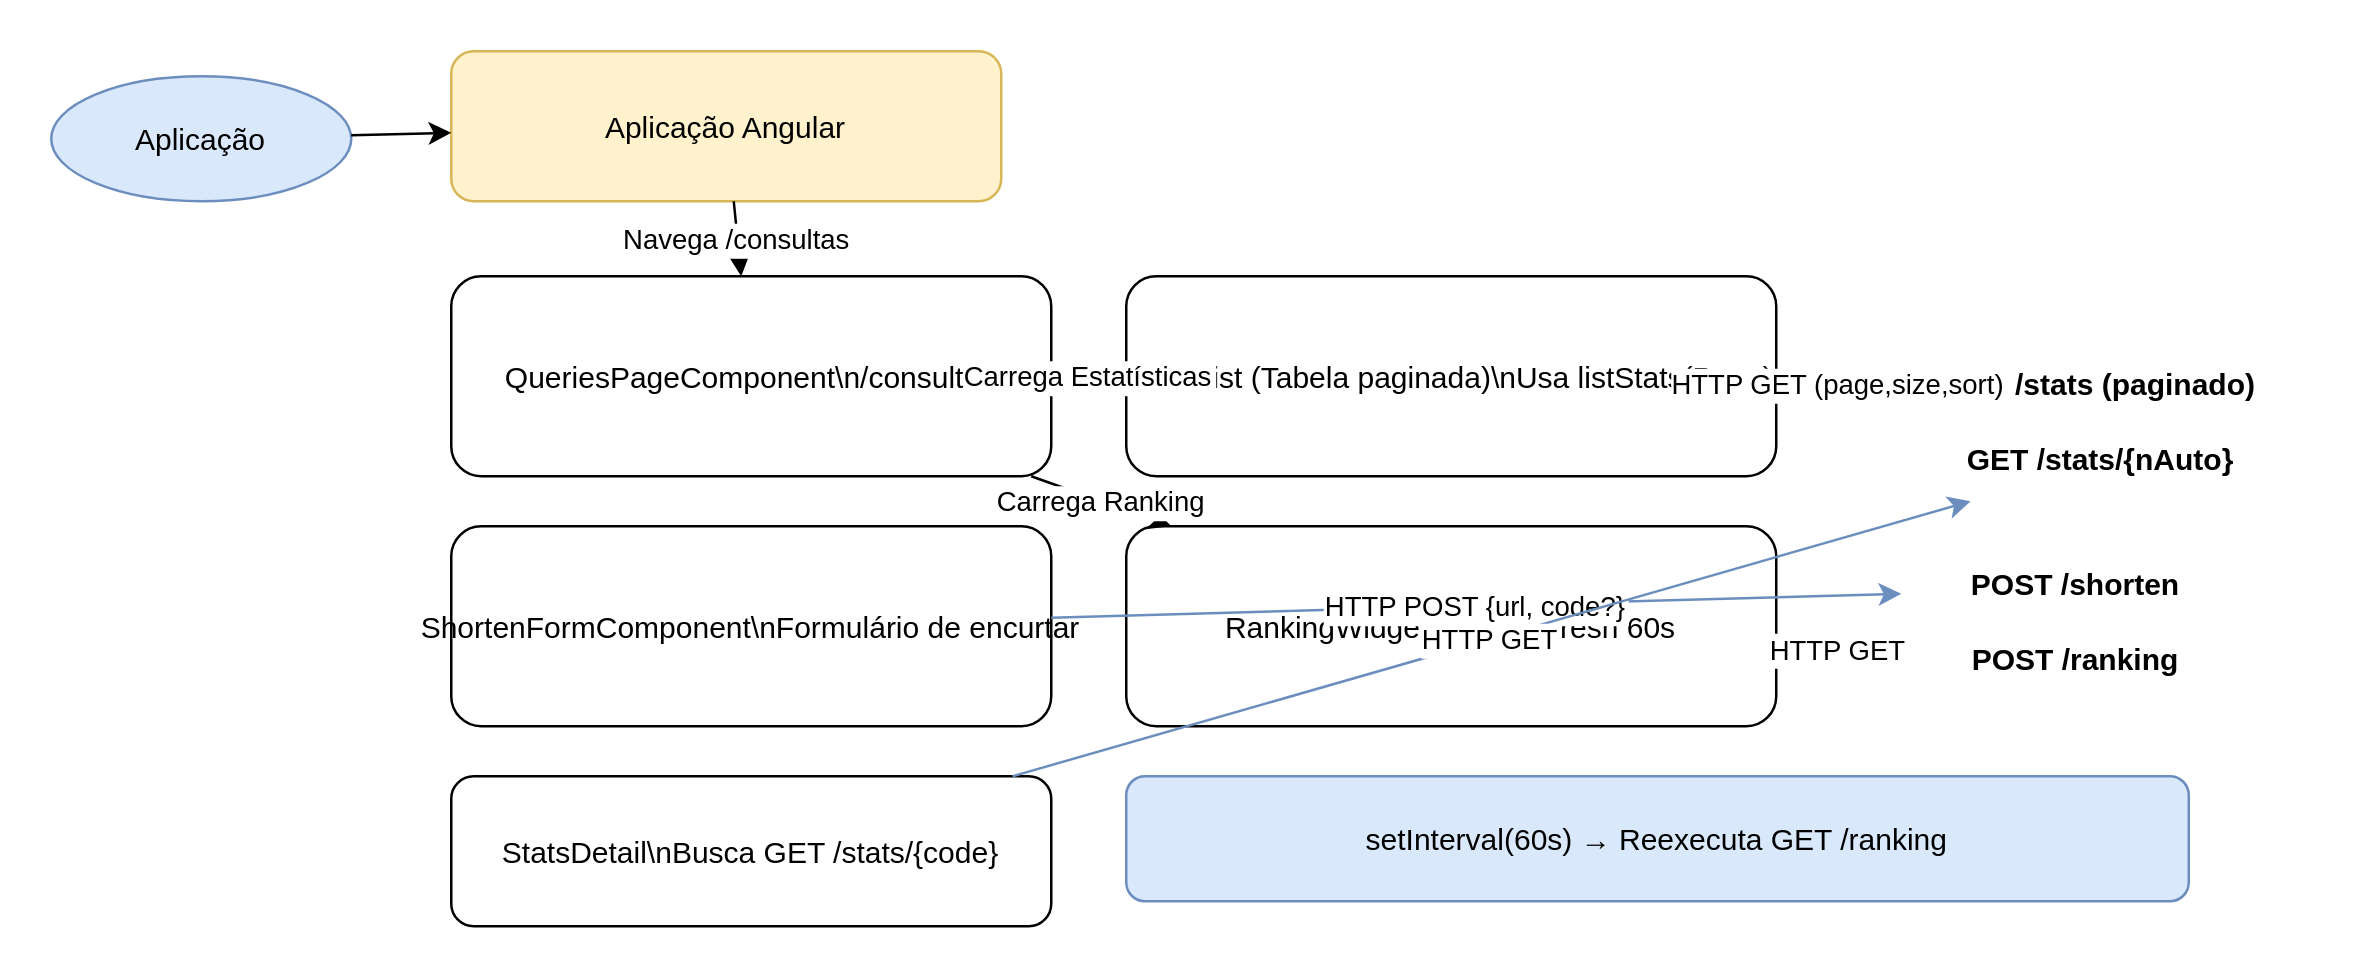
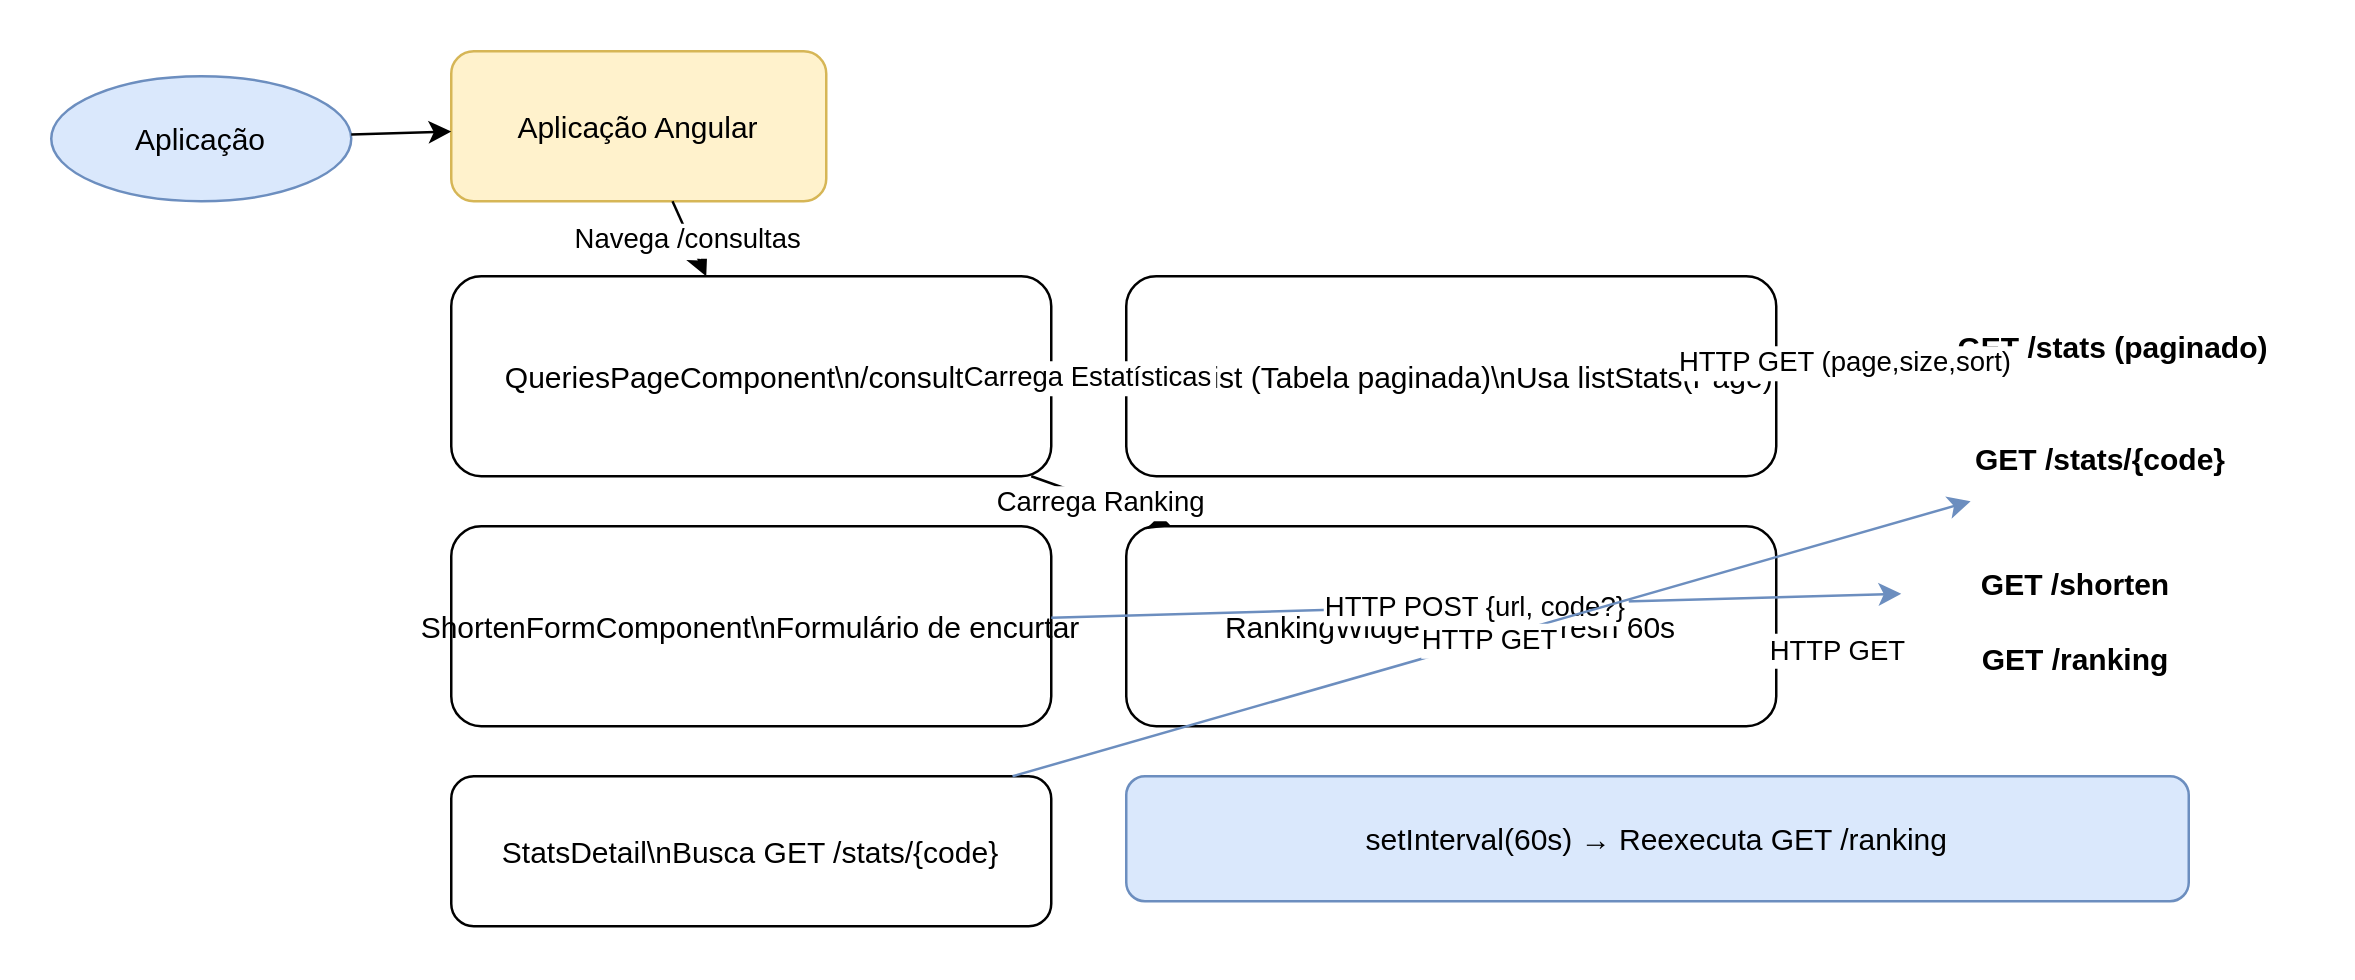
(726, 126) -> (639, 126)
(2101, 389) -> (2114, 351)
(2100, 460) -> (2100, 460)
(2075, 585) -> (2075, 585)
(2075, 660) -> (2075, 660)
